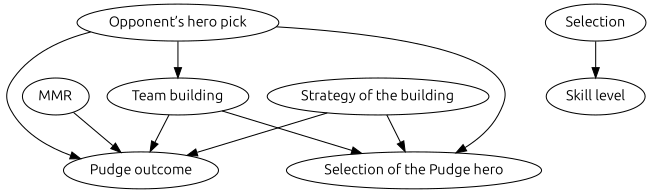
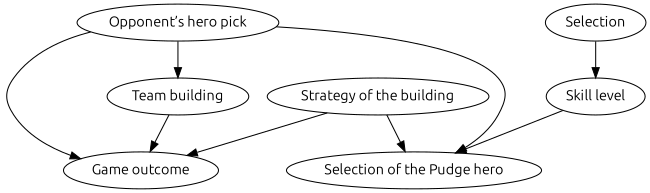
(56, 96) -> none
(290, 132) -> (514, 130)
(141, 170) -> (141, 170)
